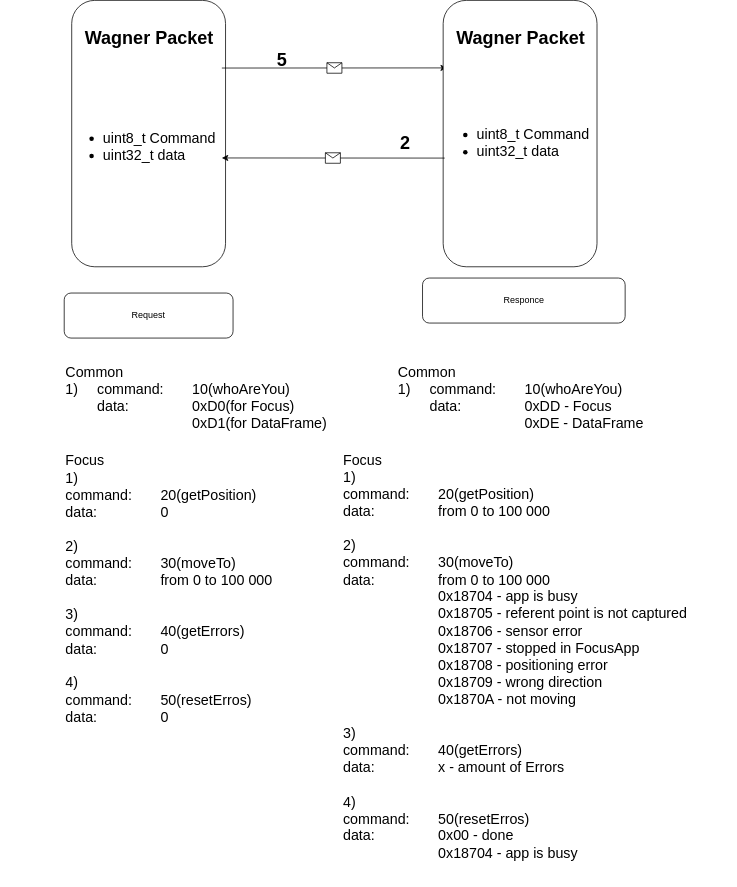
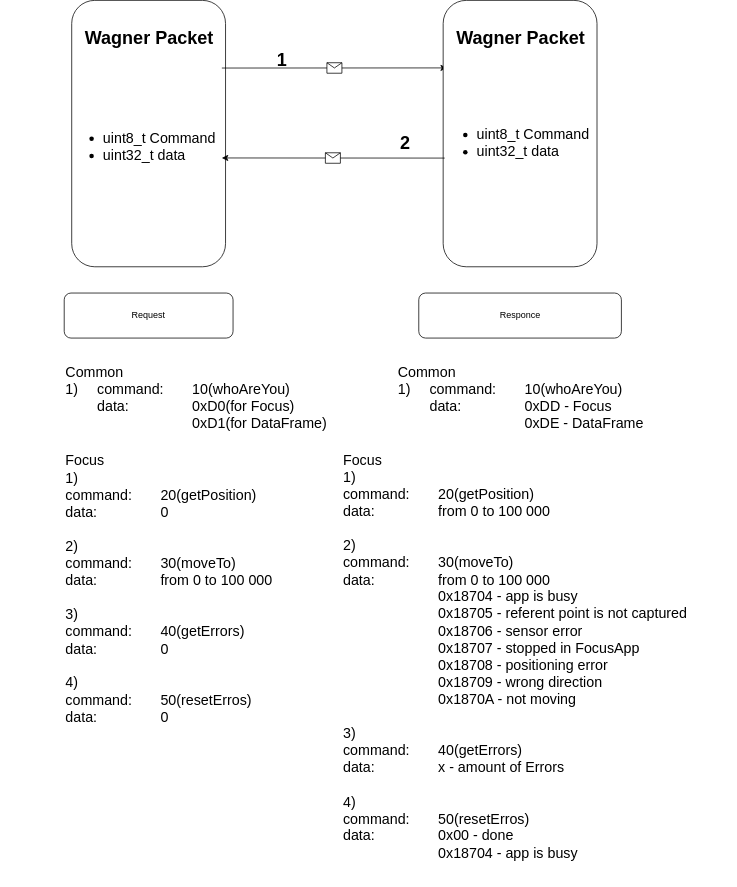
(282, 60) -> (282, 60)
(524, 300) -> (520, 315)
